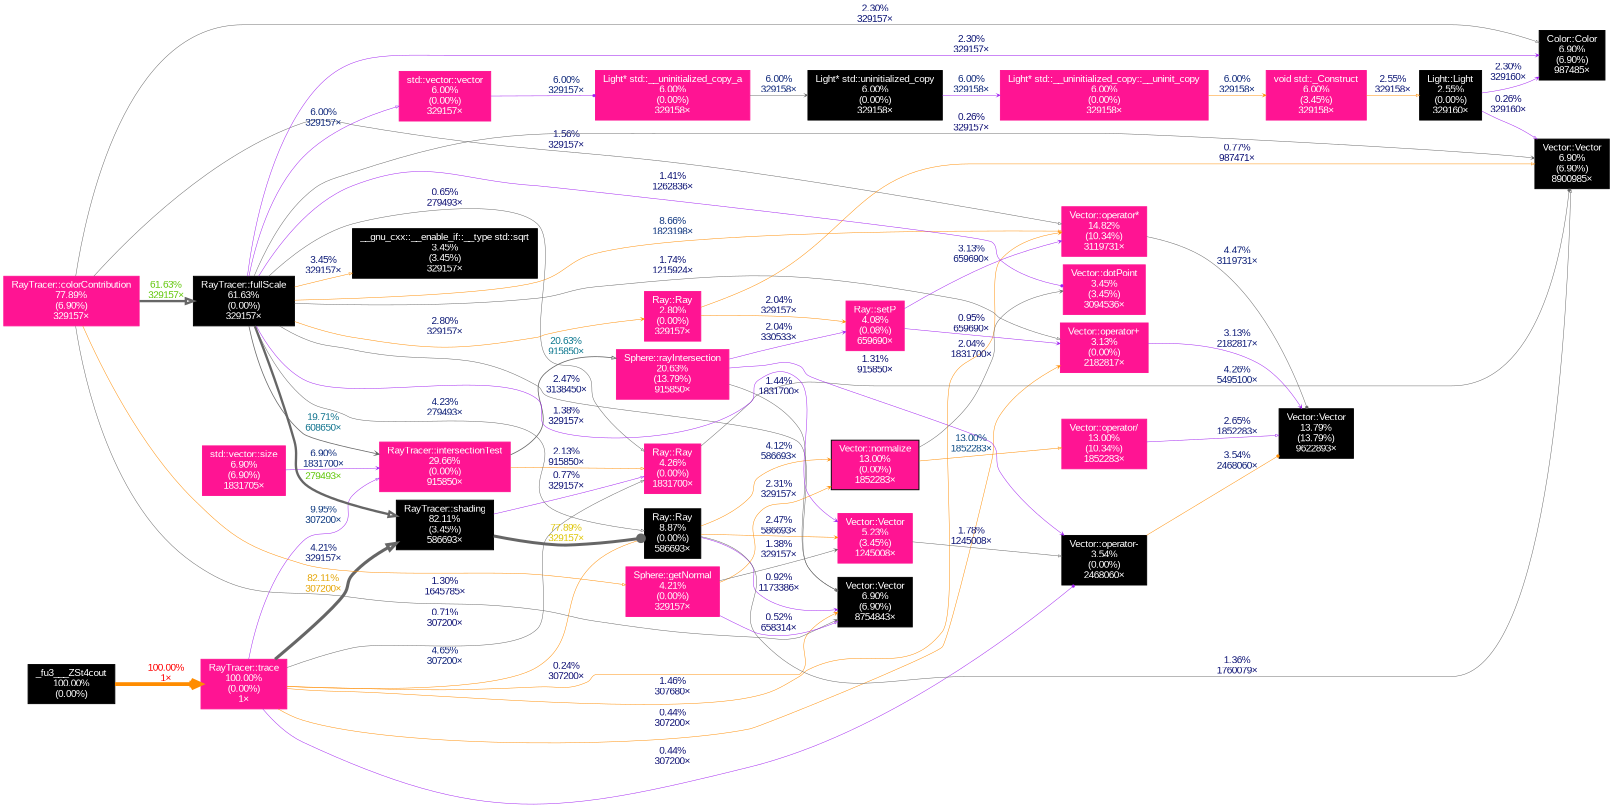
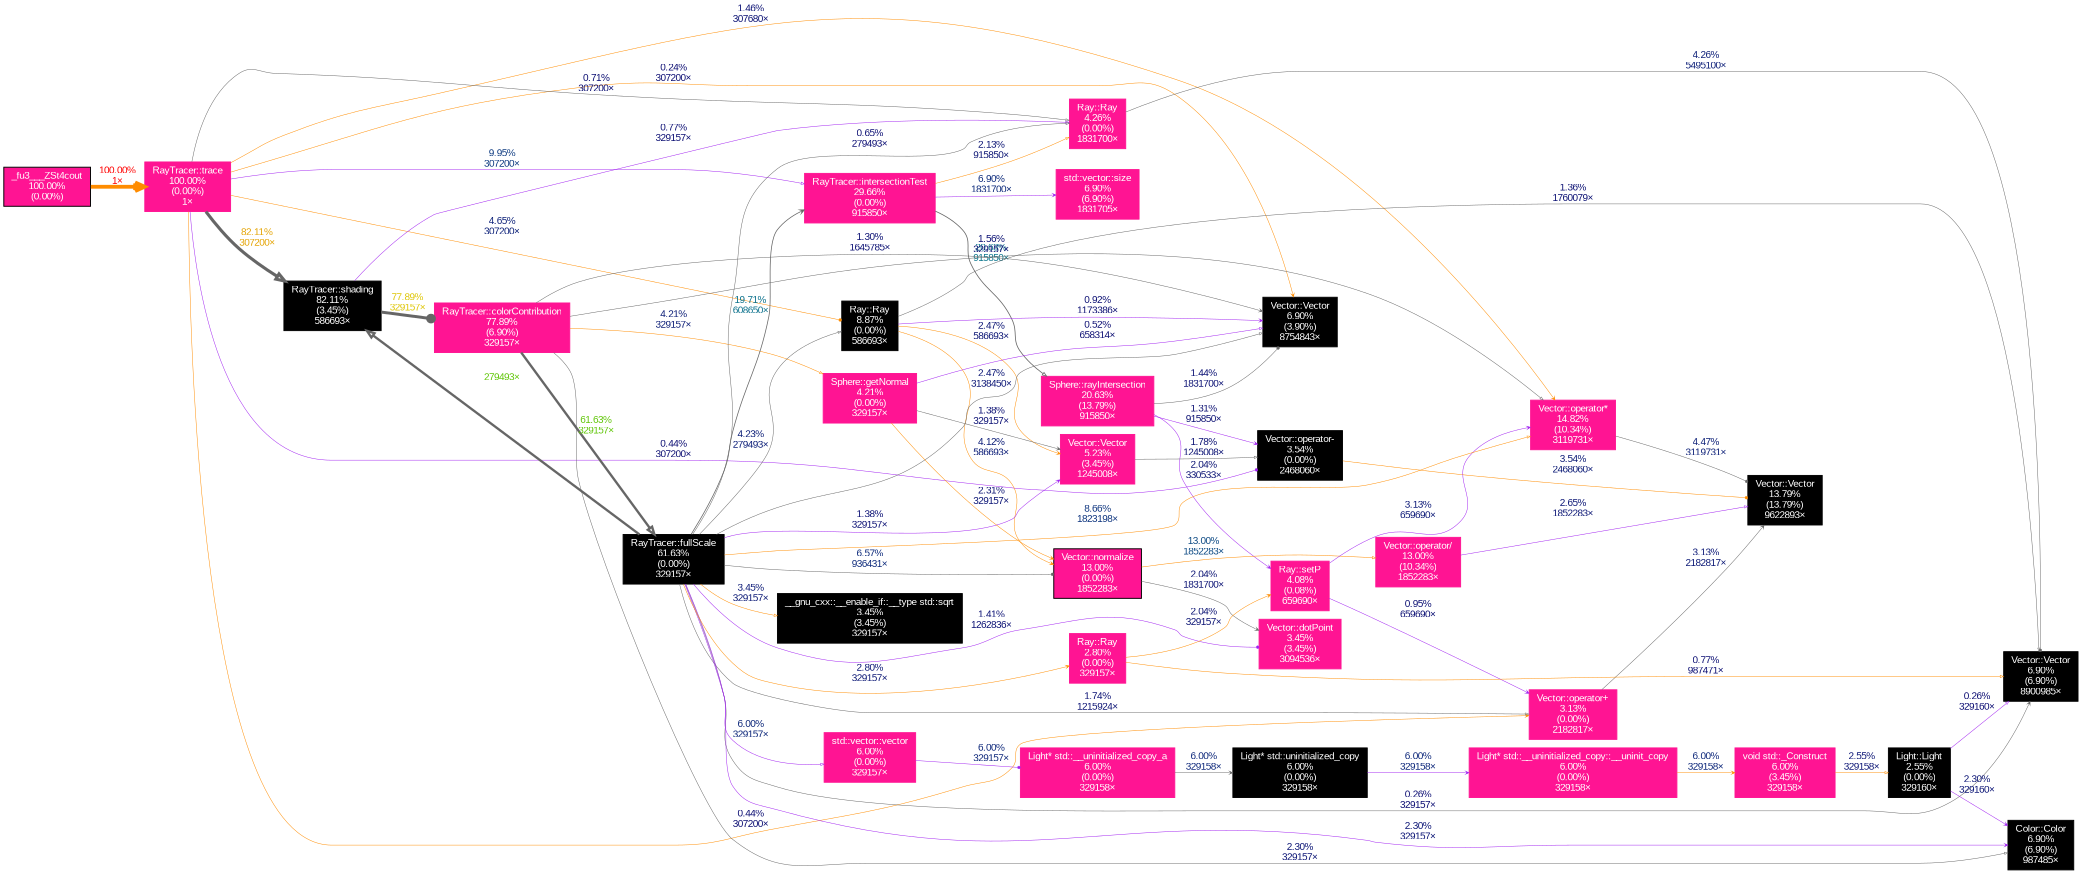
(1234, 353) -> (1685, 612)
(331, 469) -> (994, 196)
(565, 545) -> (405, 315)
none -> (887, 574)
(875, 602) -> (1300, 322)
(71, 684) -> (47, 187)
